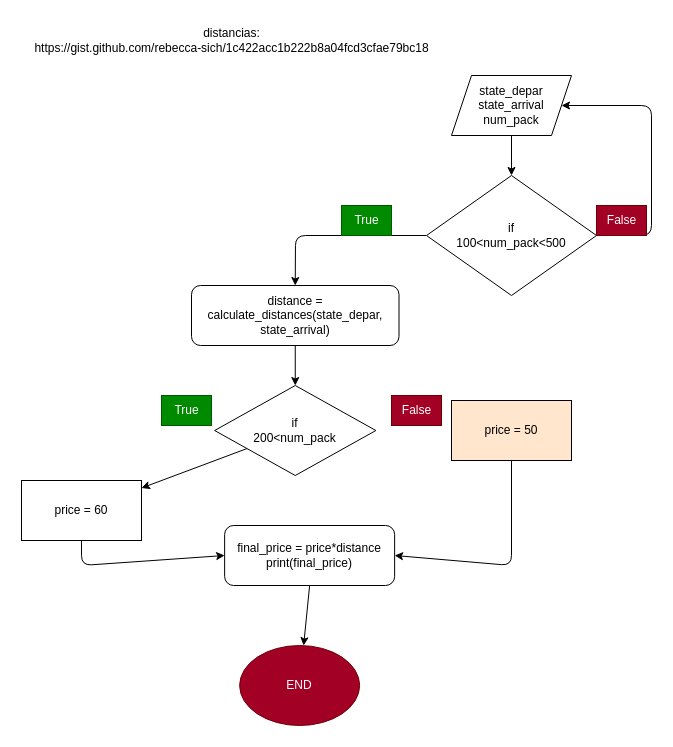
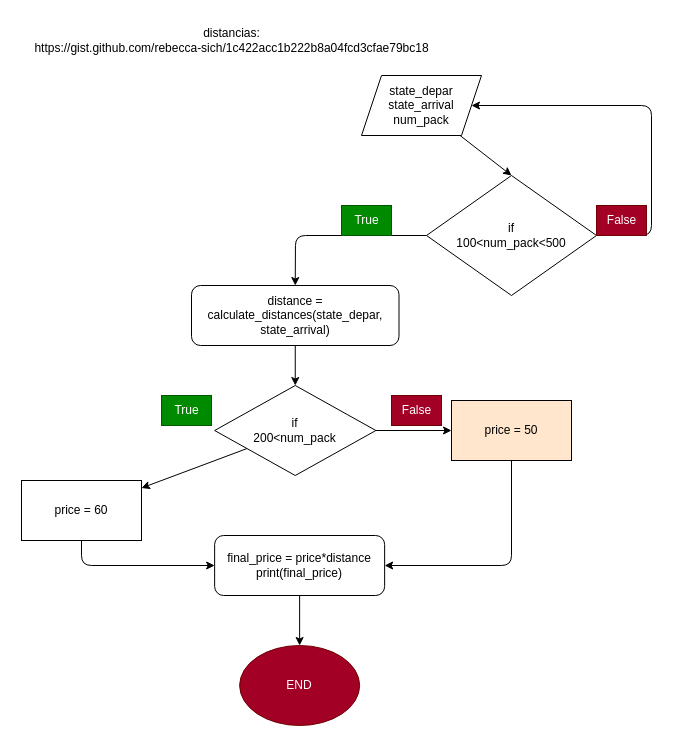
(512, 106) -> (422, 106)
none -> (410, 431)
(310, 556) -> (300, 566)
